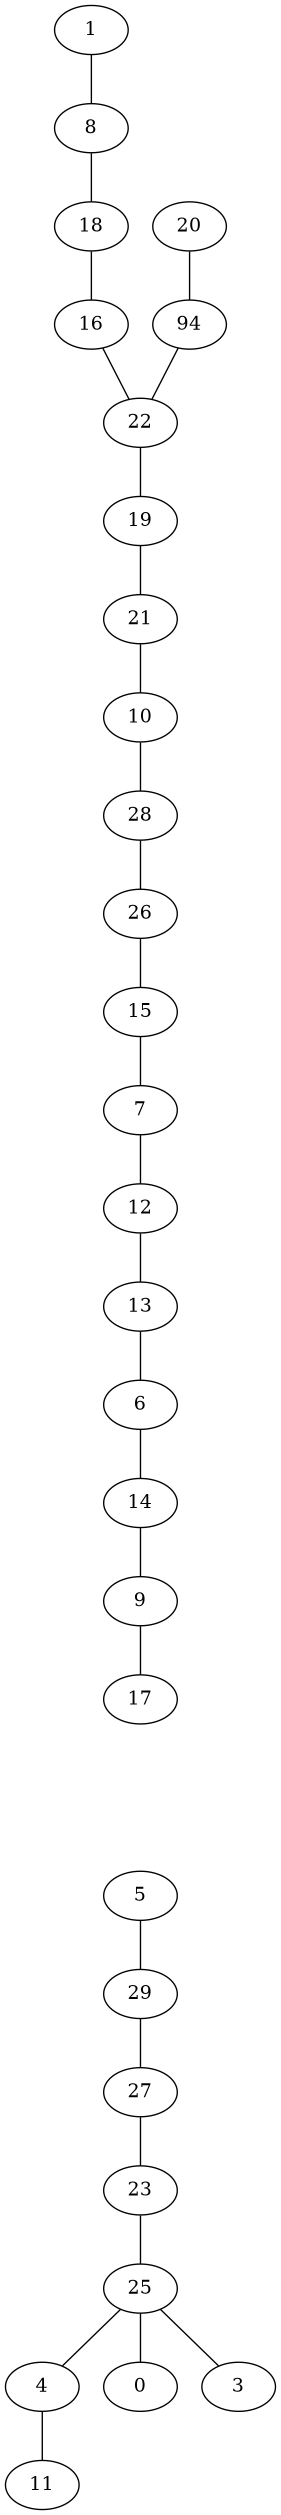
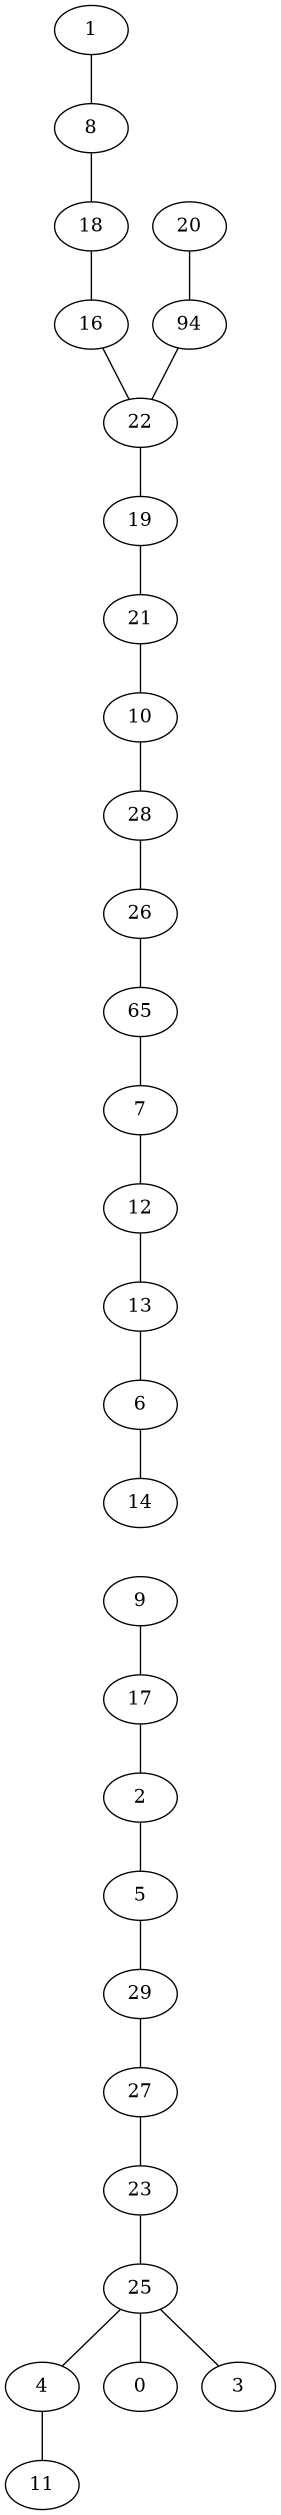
(140, 1012) -> (140, 1012)
(140, 1552) -> none
none -> (140, 1798)
